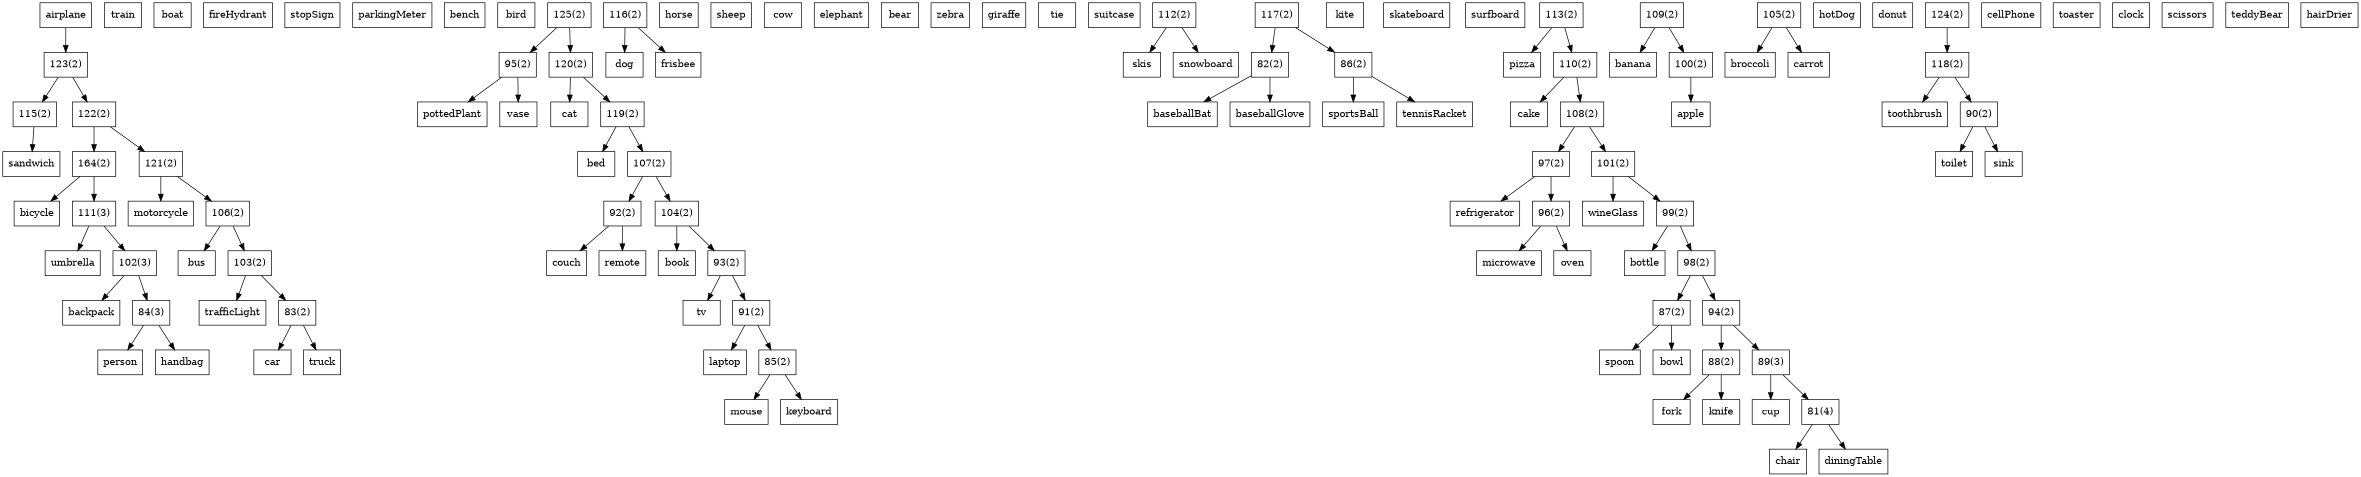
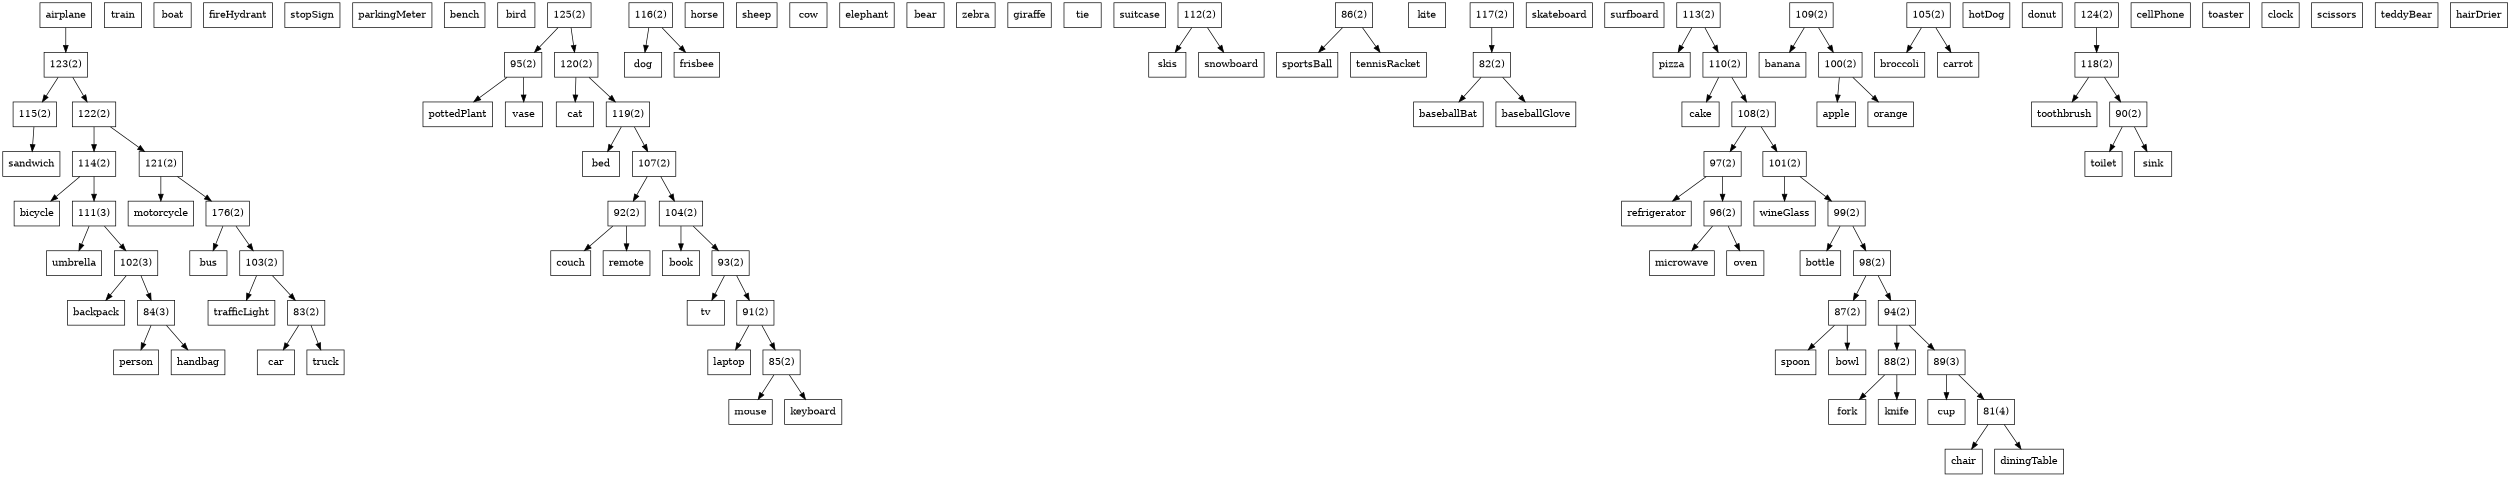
(1312, 38) -> none
none -> (1891, 114)
(94, 164) -> (94, 164)
(228, 214) -> (228, 214)
